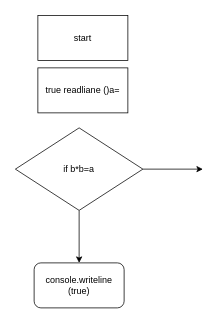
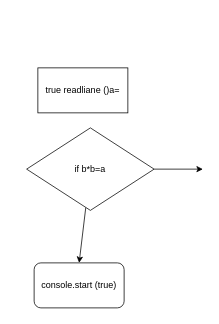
(83, 38) -> none
(79, 169) -> (90, 169)
(79, 285) -> (79, 285)
